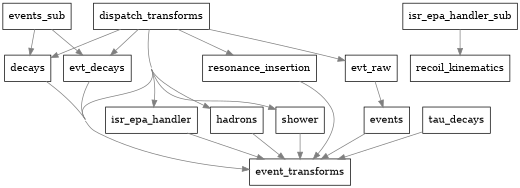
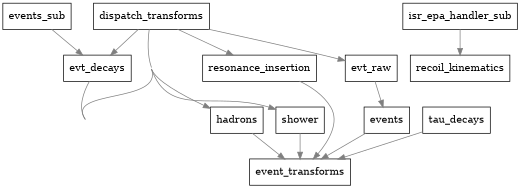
(28, 68) -> none
(151, 120) -> none
